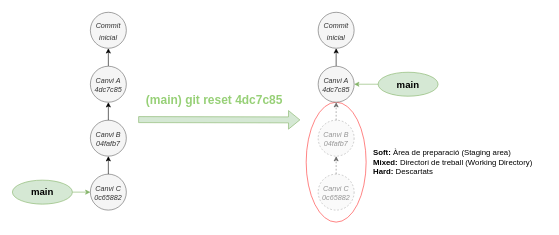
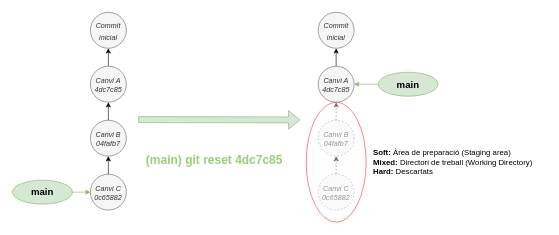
(215, 99) -> (215, 159)
